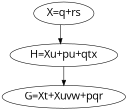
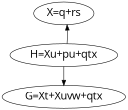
(60, 32) -> (67, 37)
(64, 97) -> (64, 97)
